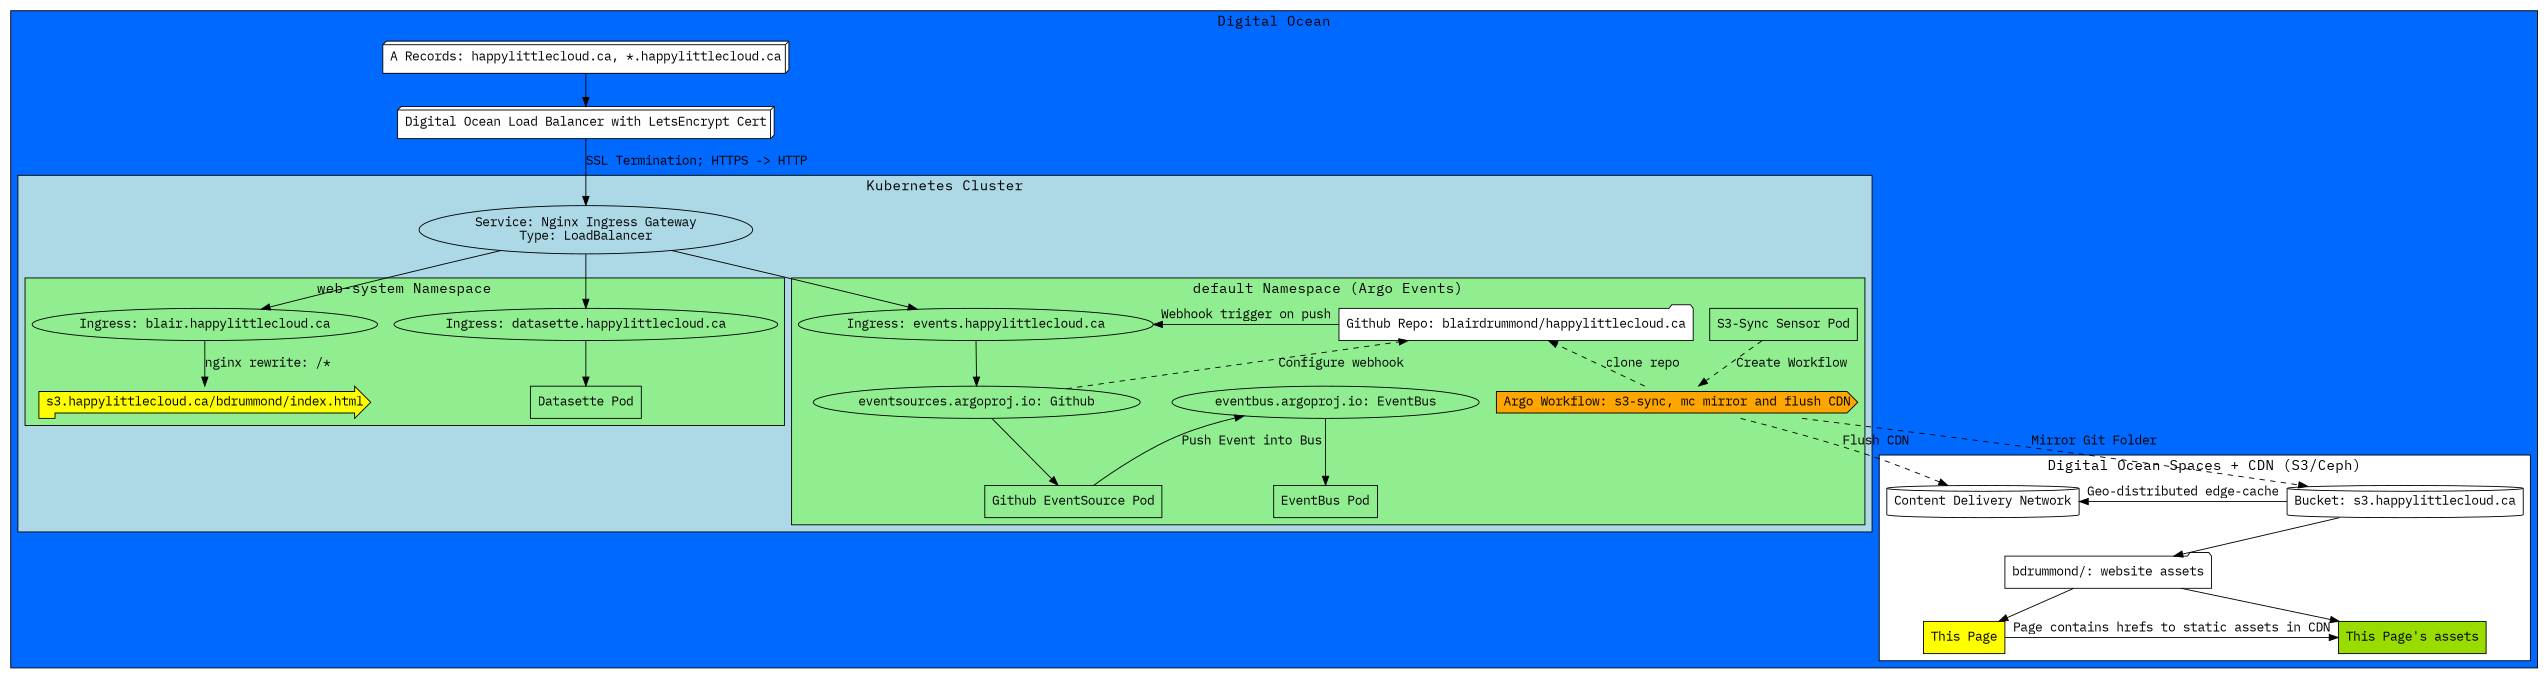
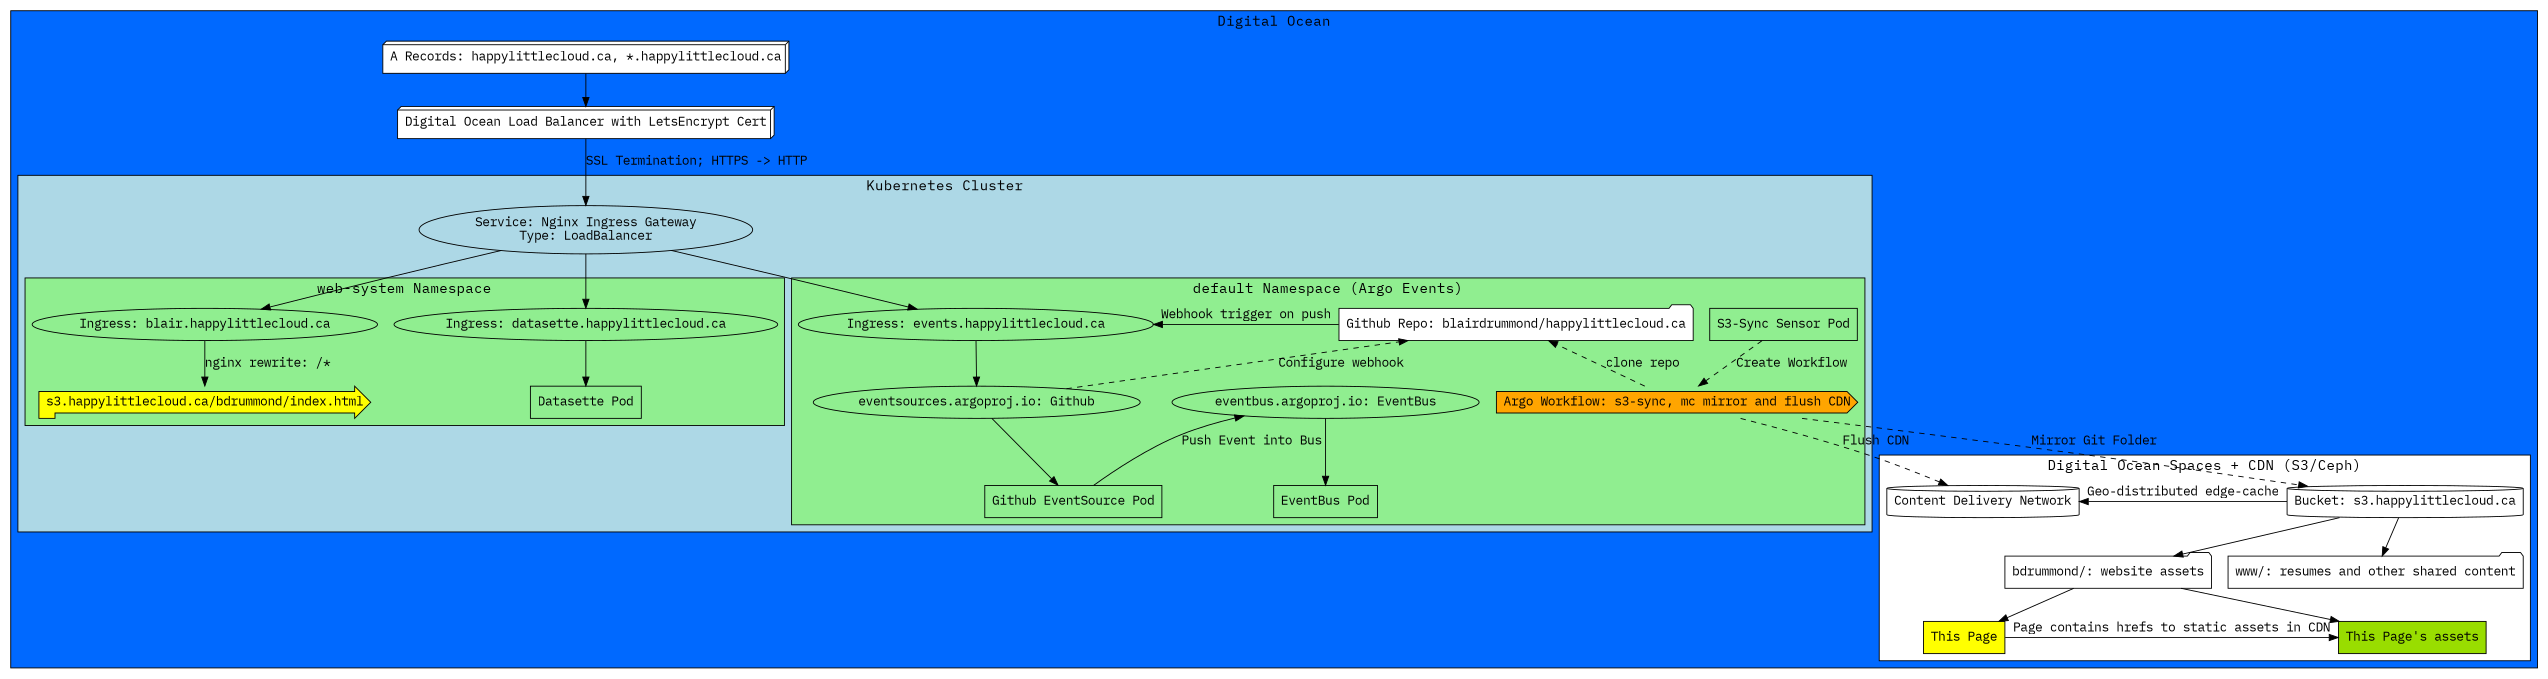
none -> (2376, 572)
